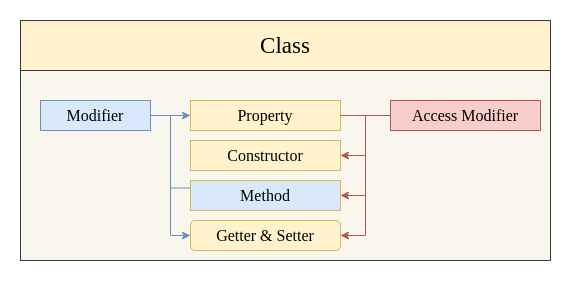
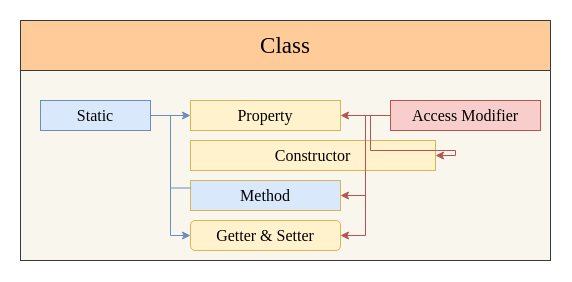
(286, 46) -> (286, 46)
(96, 116) -> (96, 116)
(347, 116) -> (349, 116)
(266, 156) -> (313, 156)
